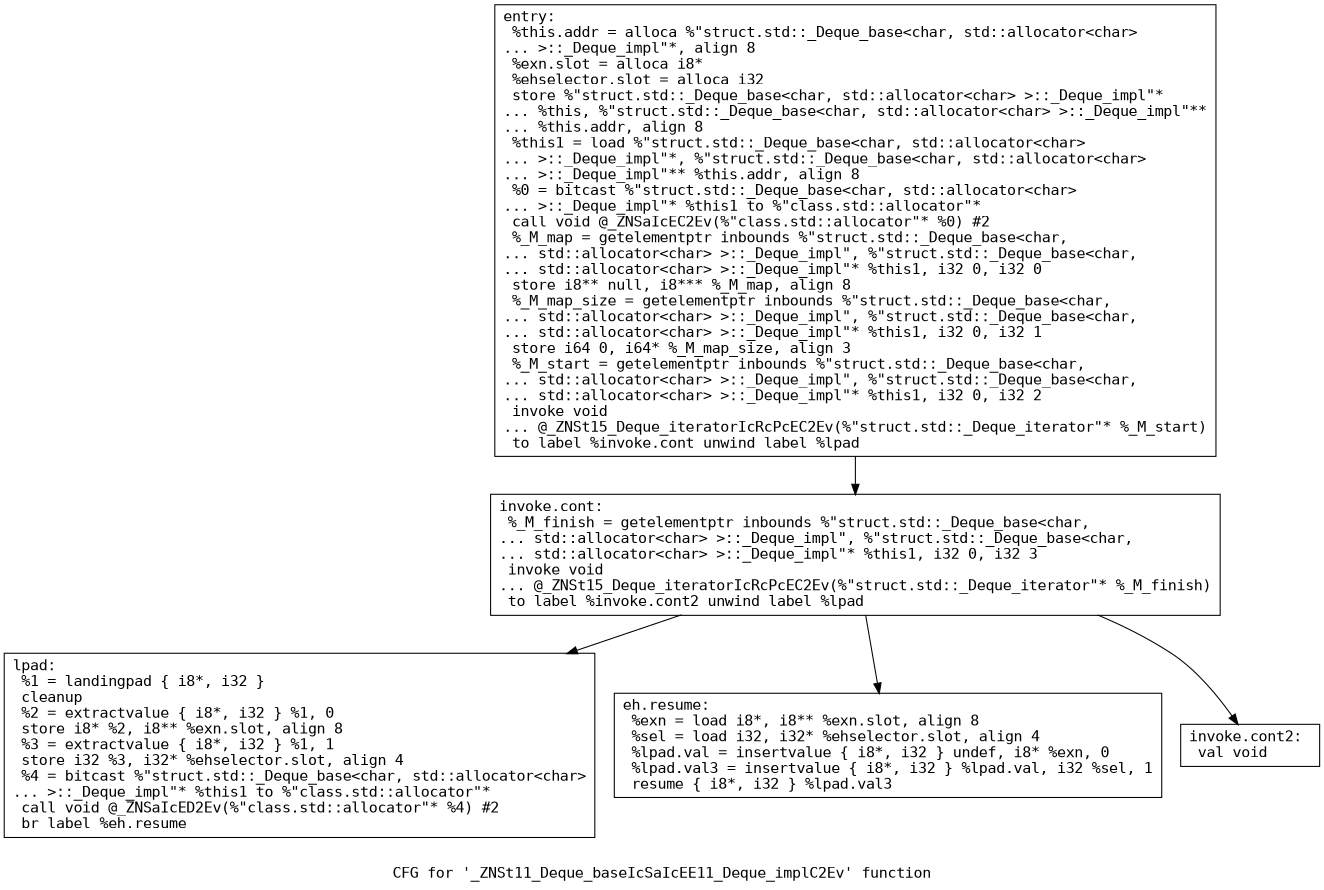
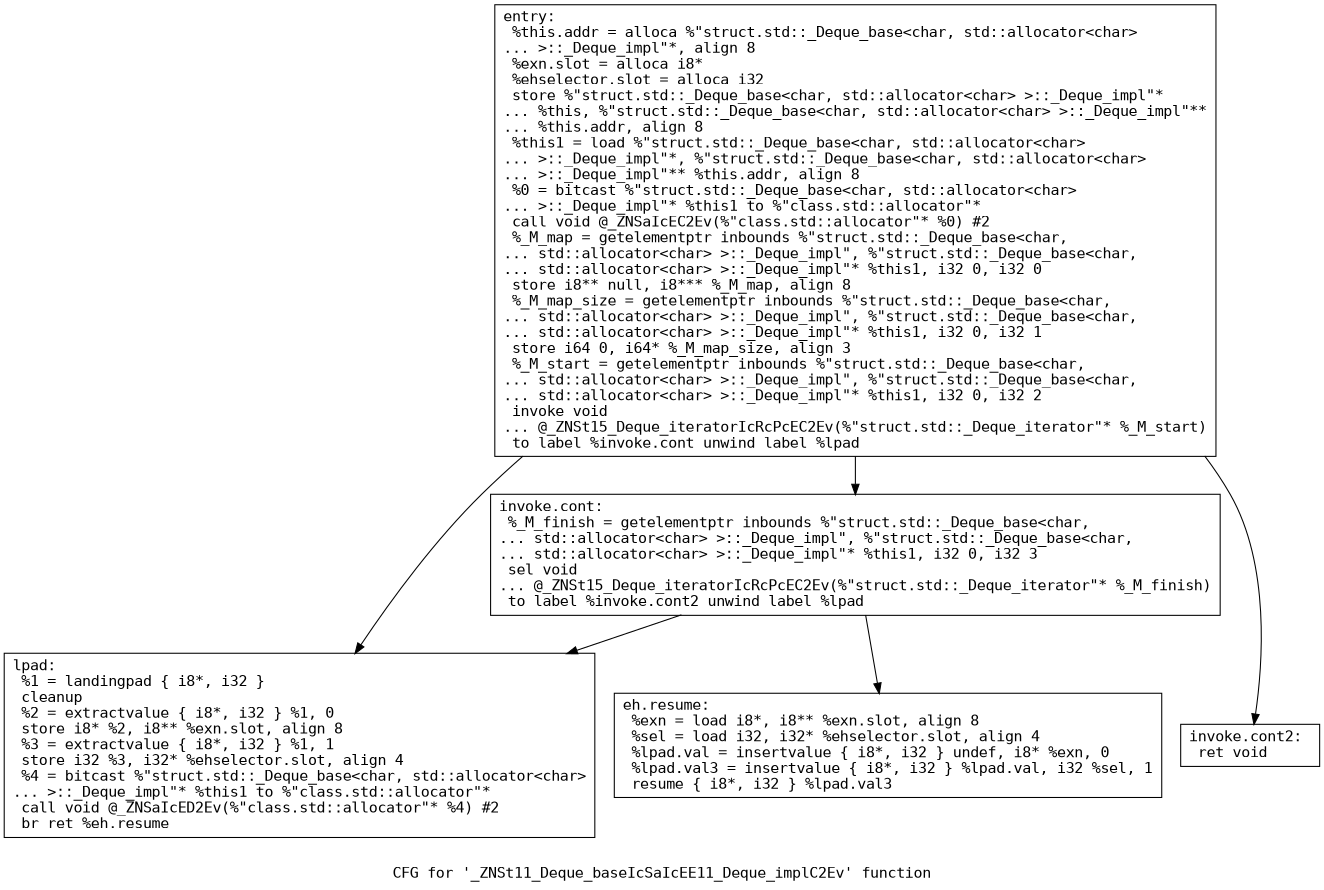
none -> (435, 545)
(552, 570) -> (538, 570)
(1173, 655) -> (1257, 579)
(1229, 753) -> (1229, 753)
(100, 824) -> (91, 824)
